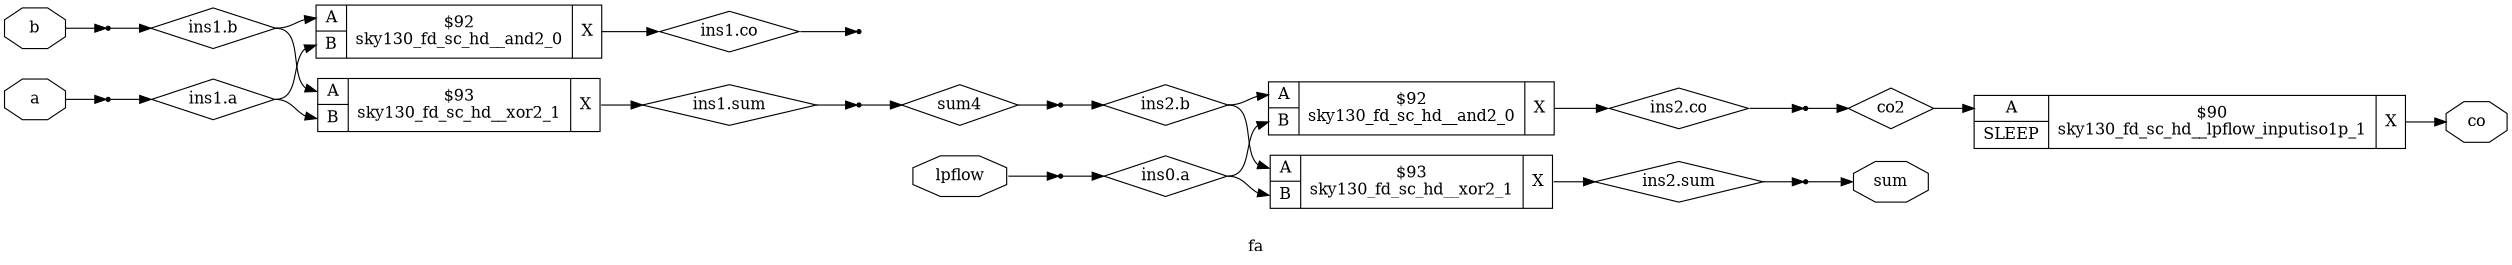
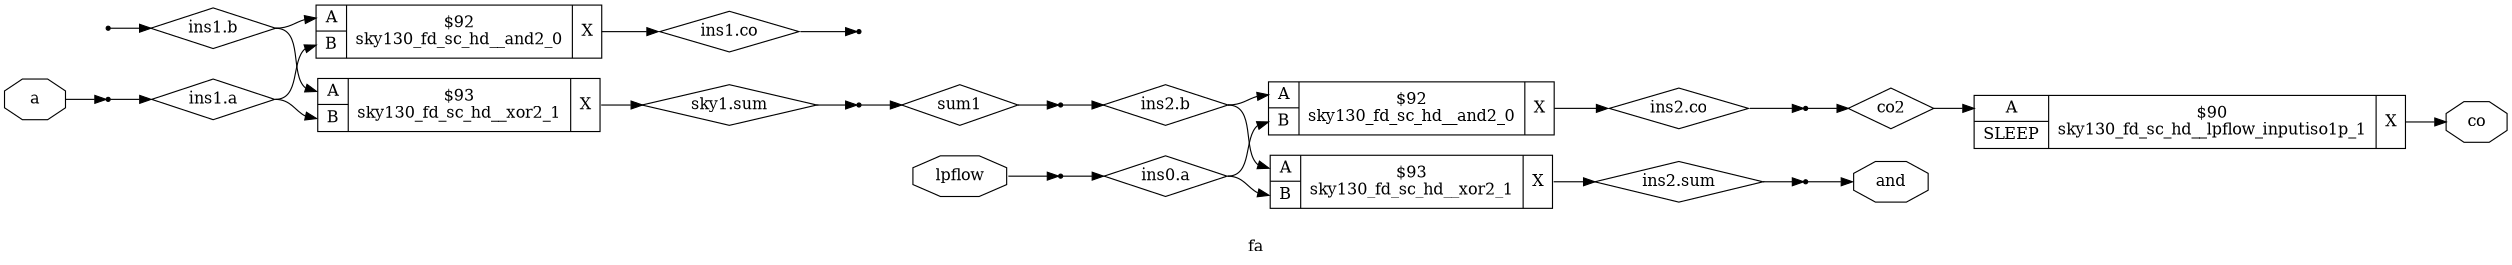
(35, 28) -> none
(729, 105) -> (729, 105)
(960, 105) -> (960, 105)
(1891, 182) -> (1891, 182)
